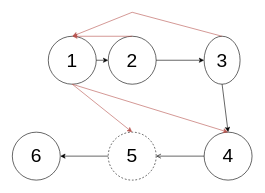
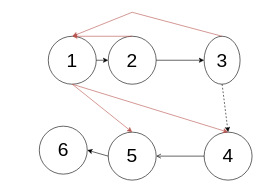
(225, 105) -> (225, 105)
(36, 156) -> (63, 150)
(132, 156) -> (132, 156)
